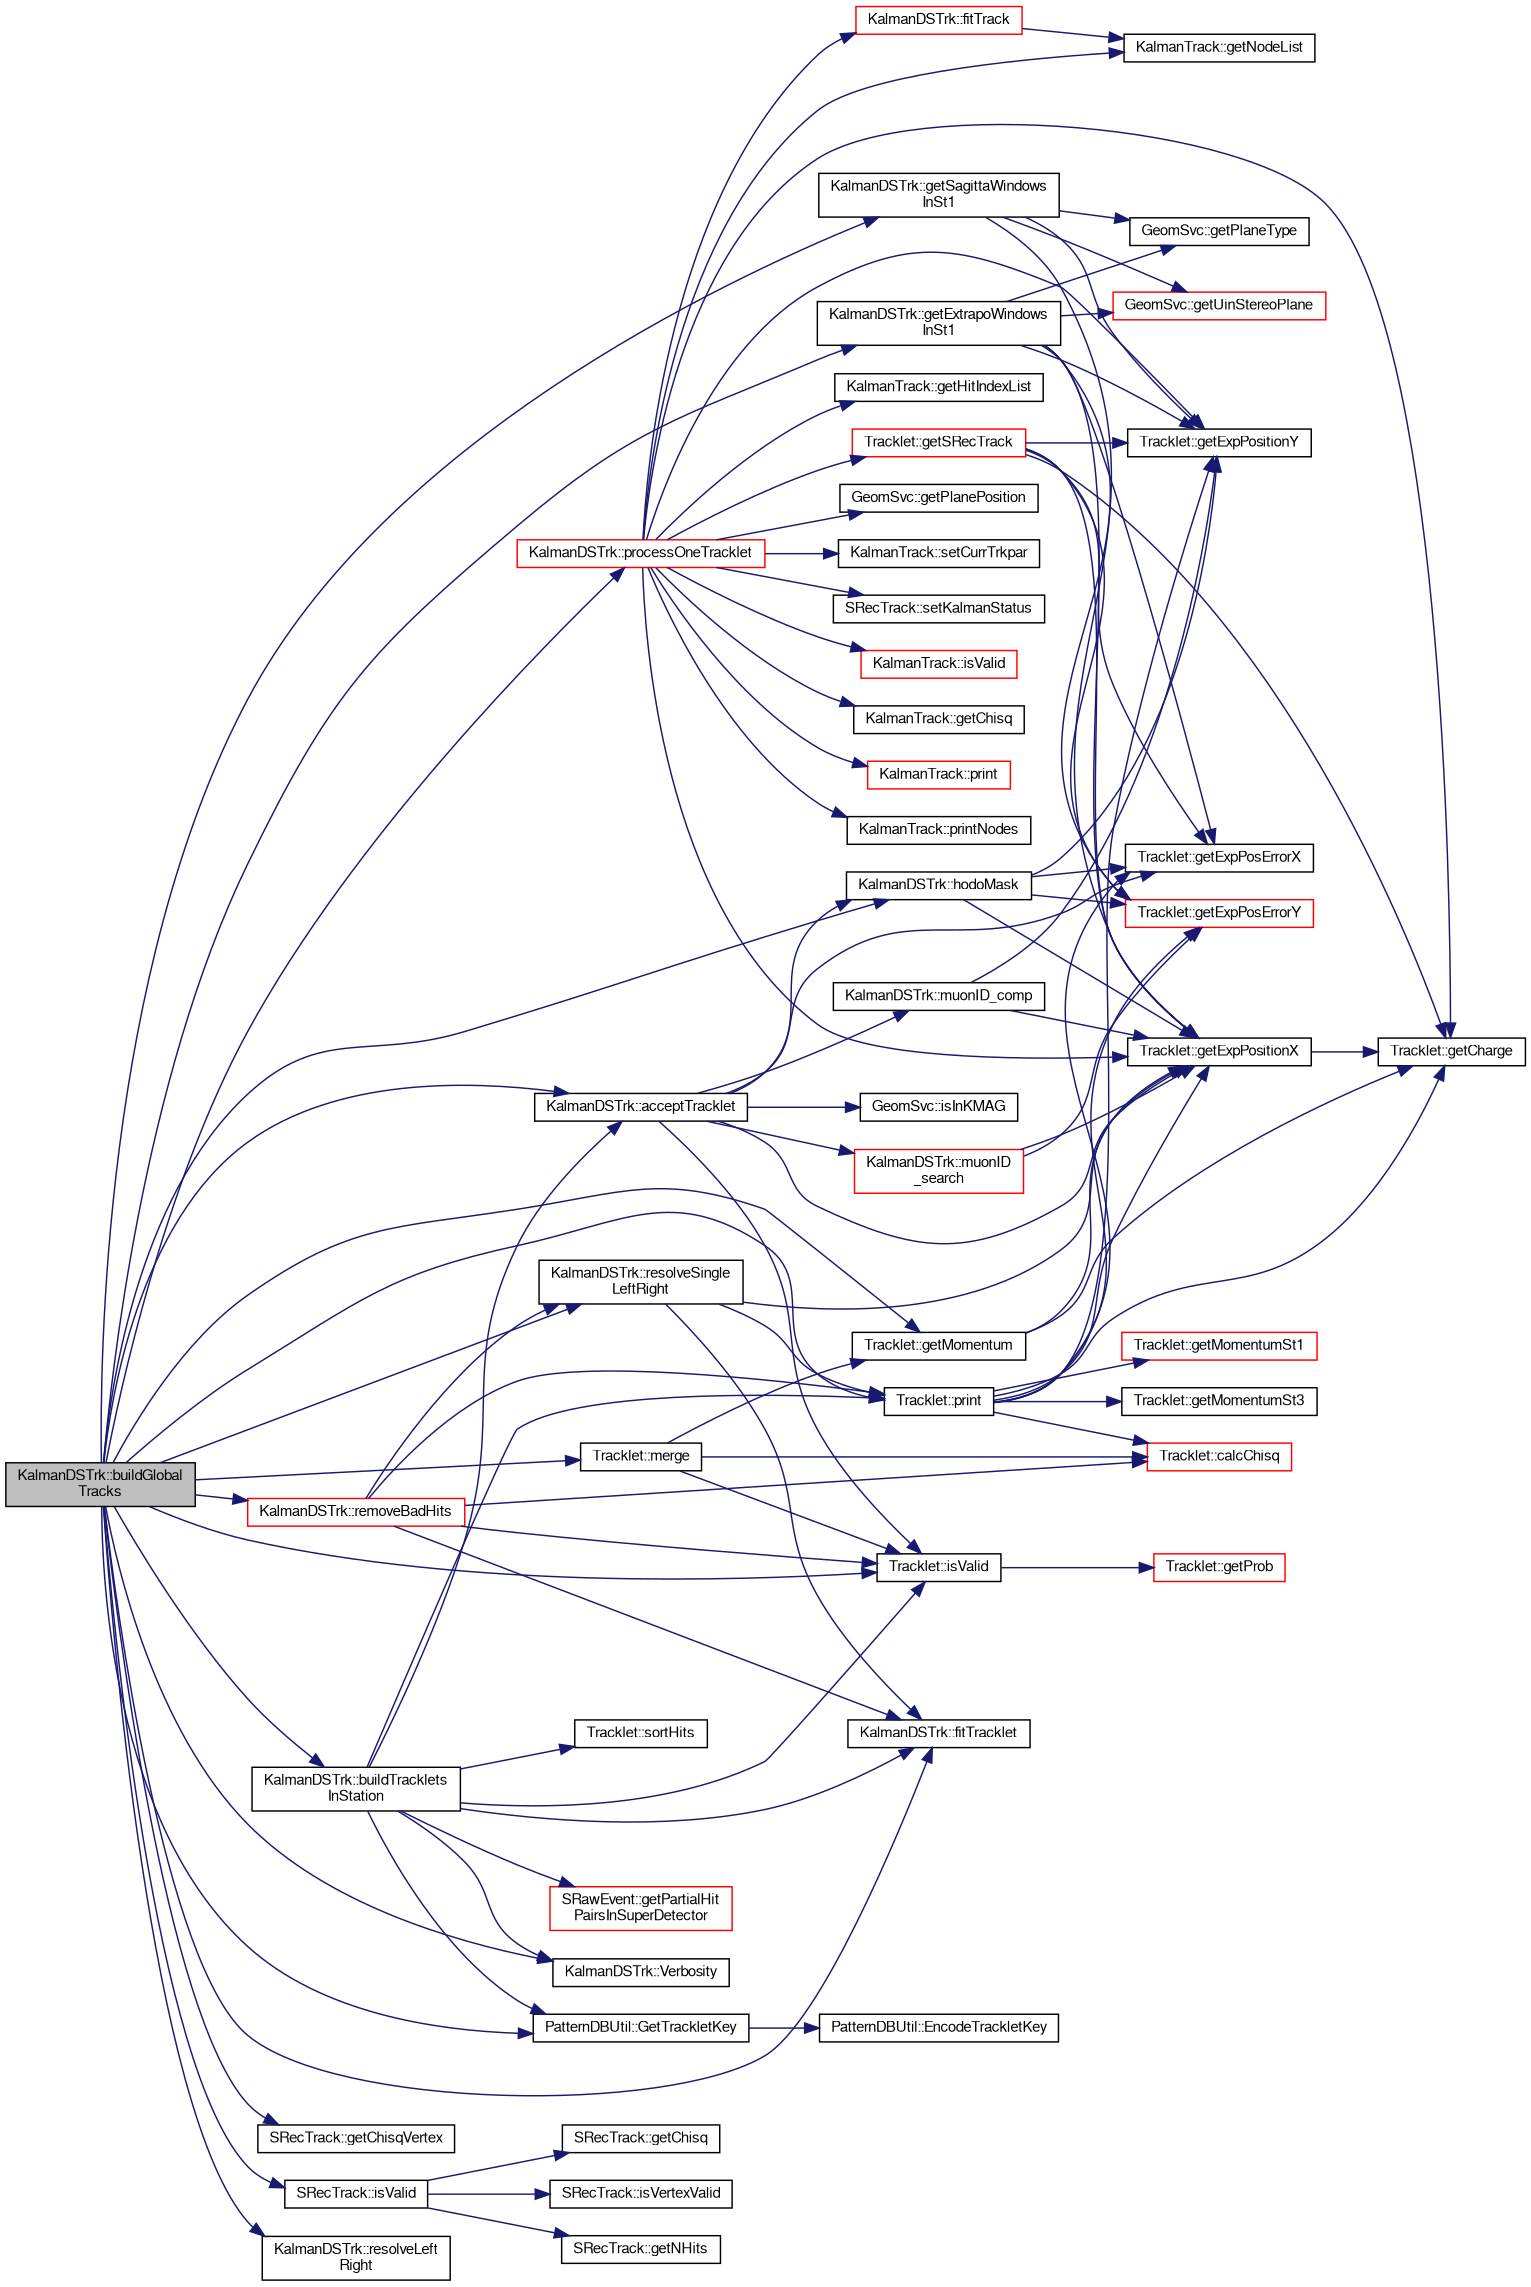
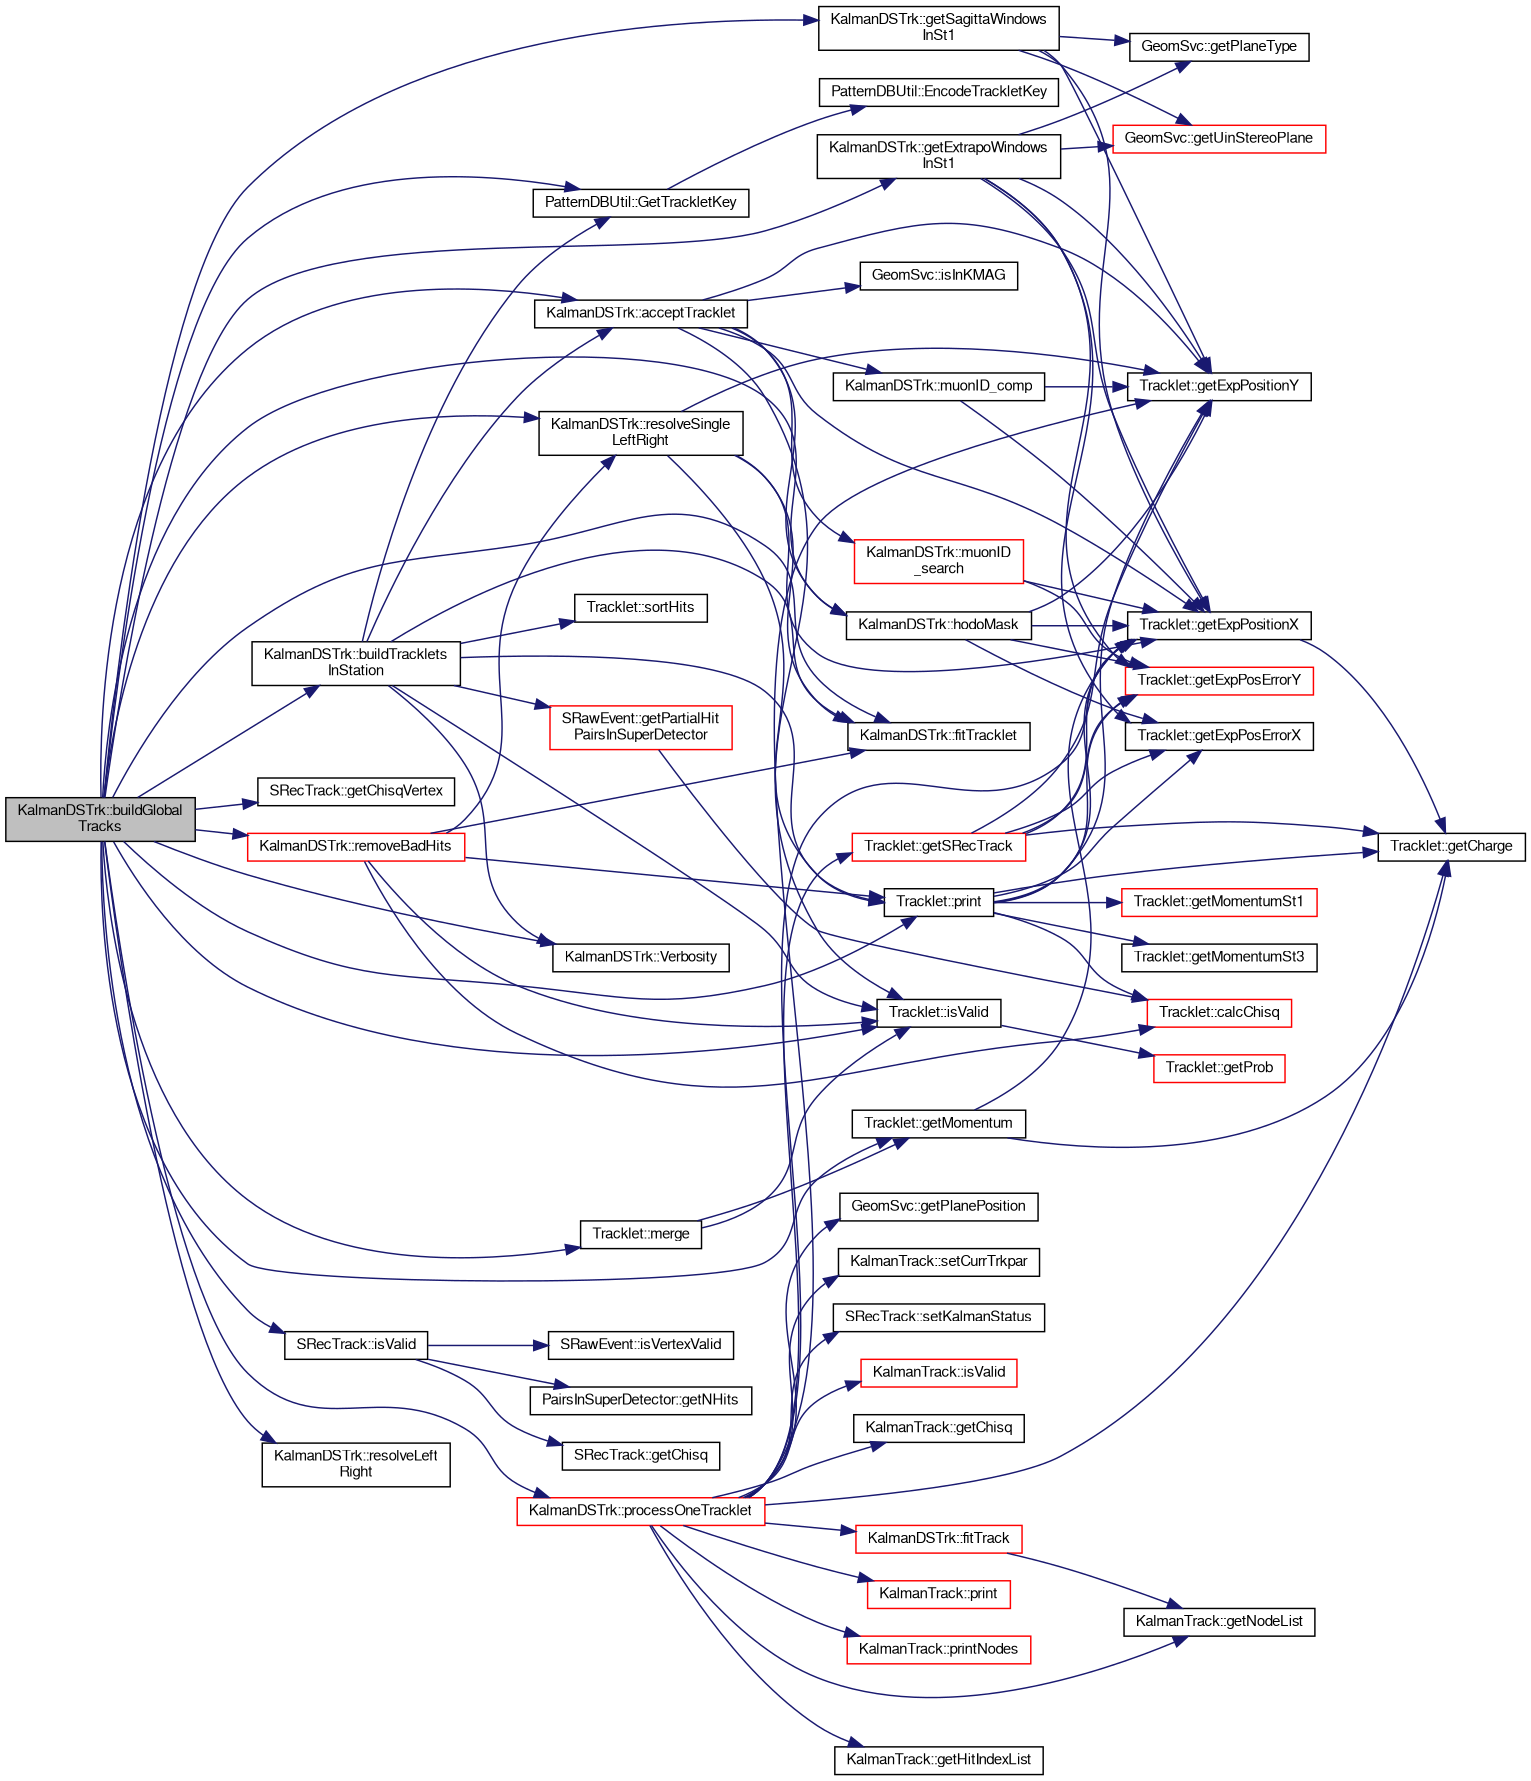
none -> (908, 349)
(939, 830) -> (939, 1650)
(899, 933) -> (966, 224)
(917, 1457) -> (843, 938)
(641, 2194) -> (641, 1345)
(641, 2250) -> (641, 1401)
